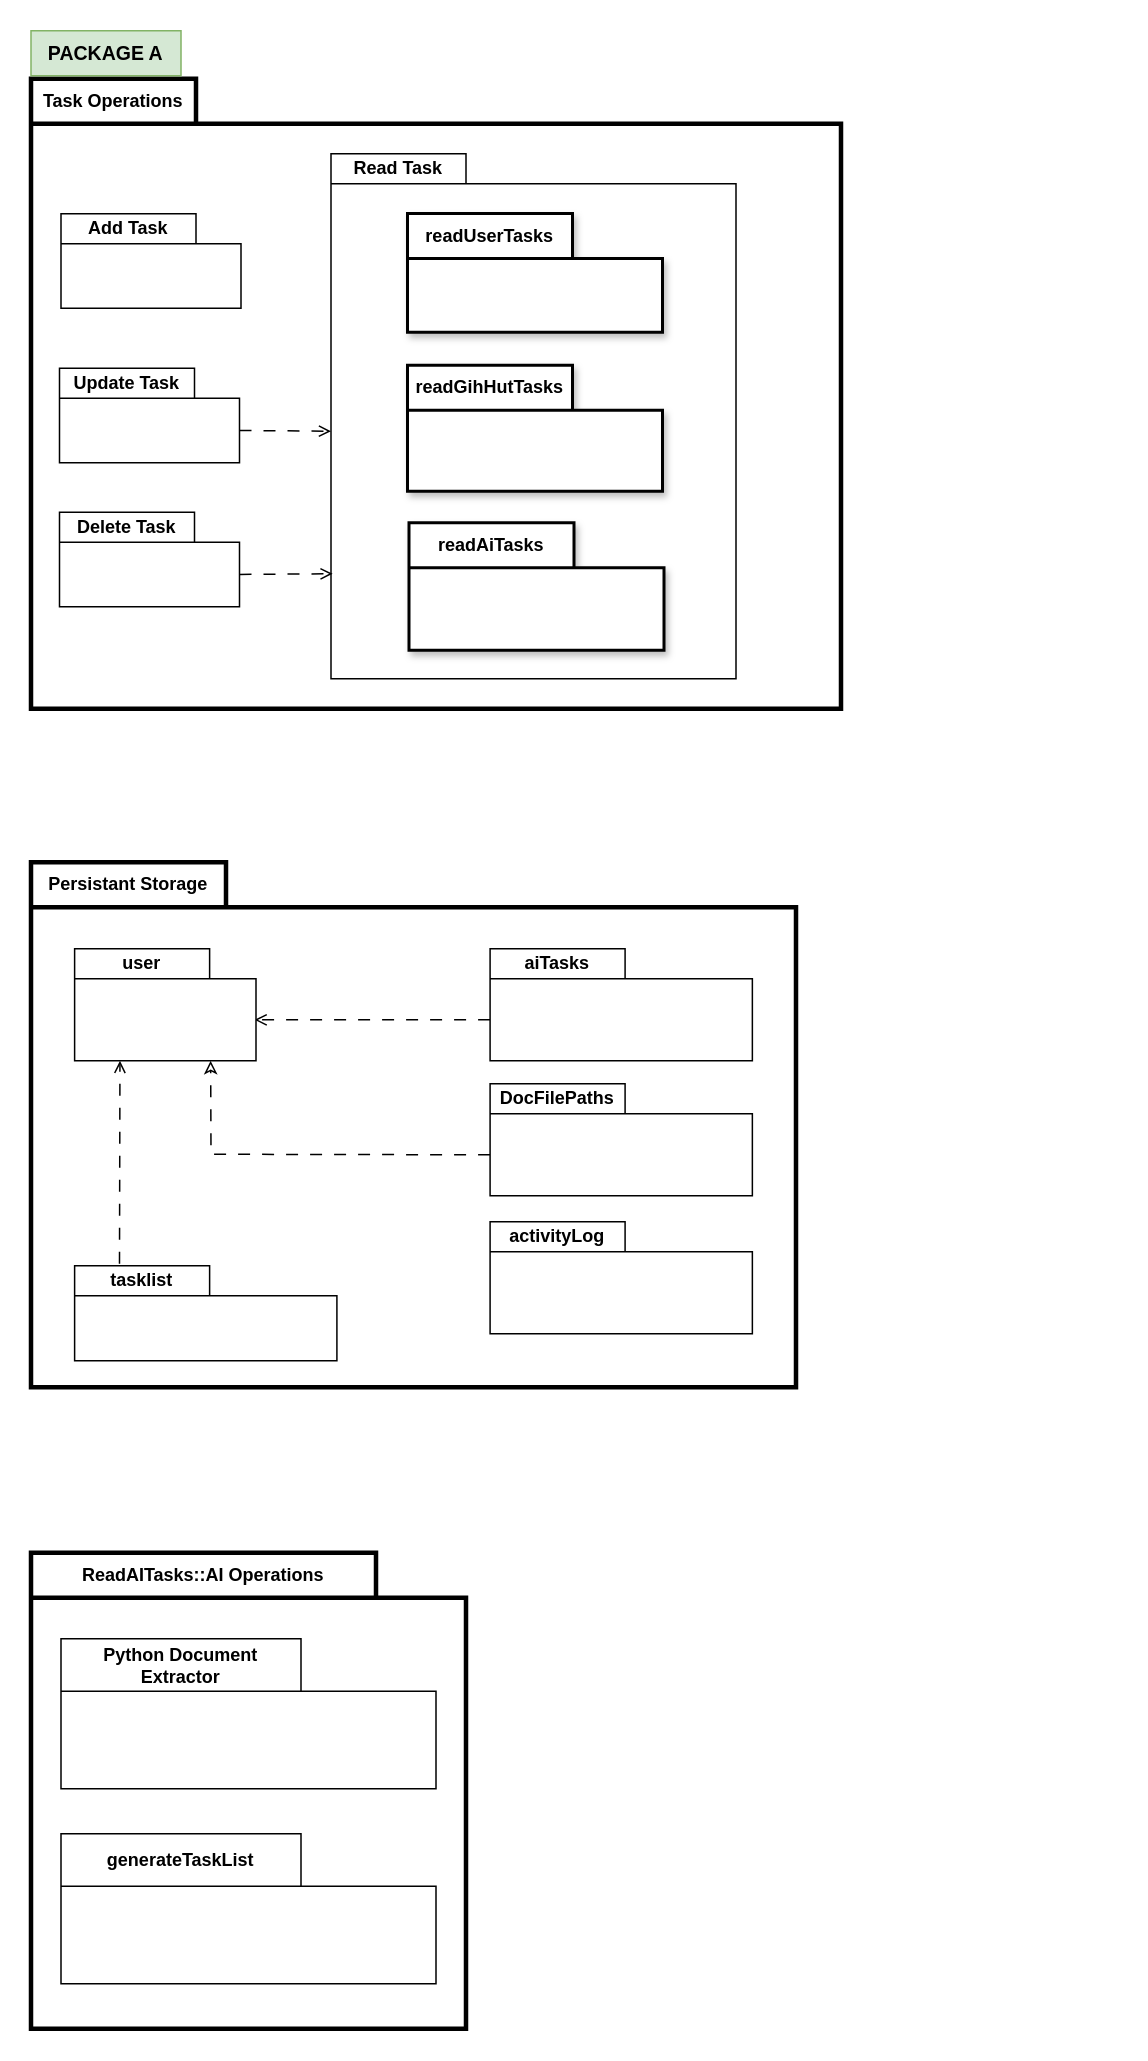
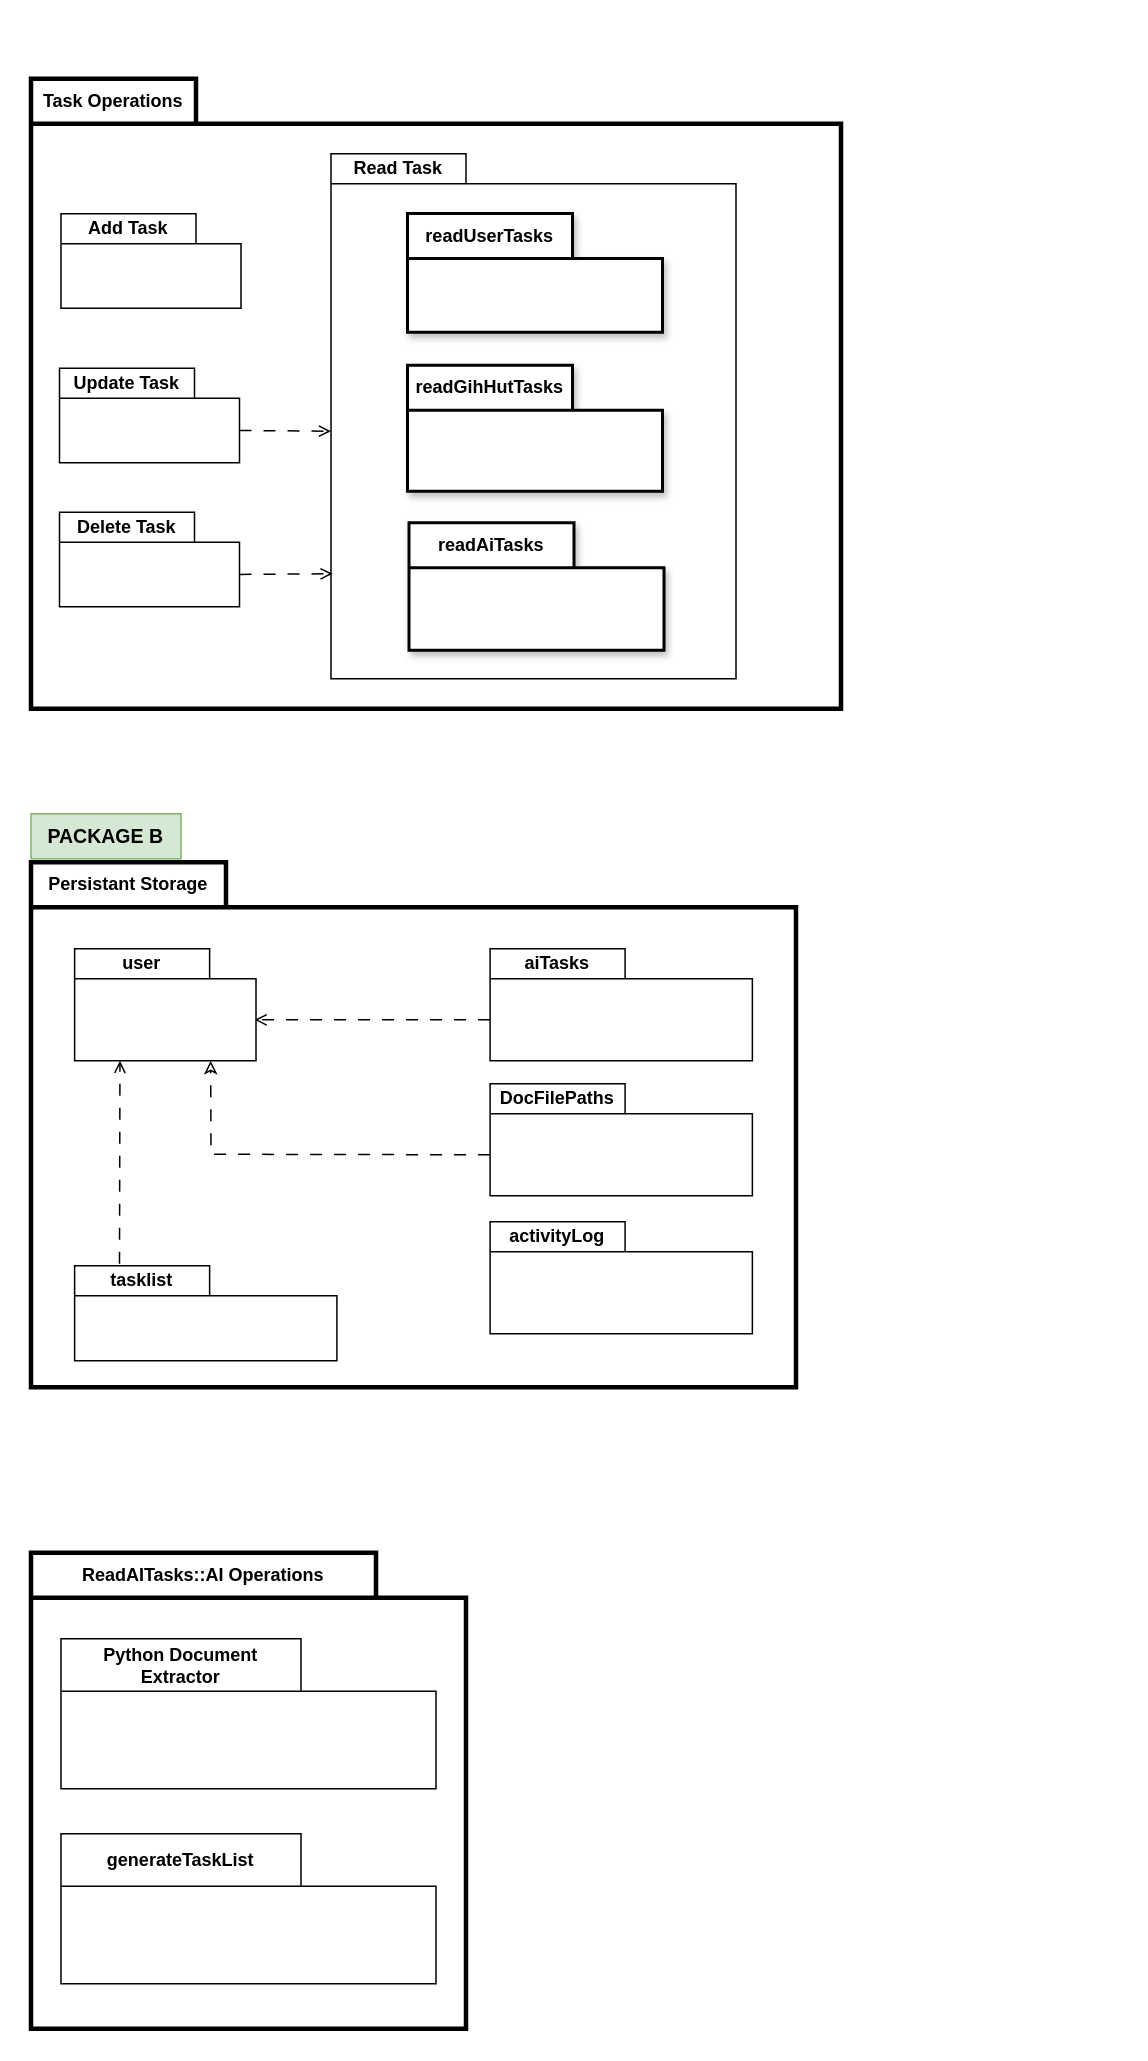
(106, 53) -> none
none -> (106, 836)
